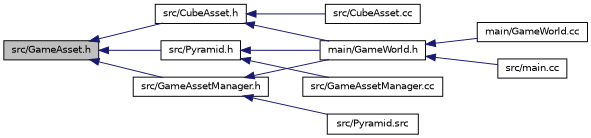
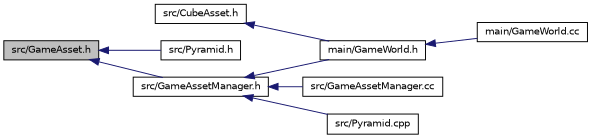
(373, 14) -> none
(131, 31) -> none
(285, 50) -> none
(532, 69) -> none
(302, 72) -> (290, 87)
(373, 124) -> (373, 124)
